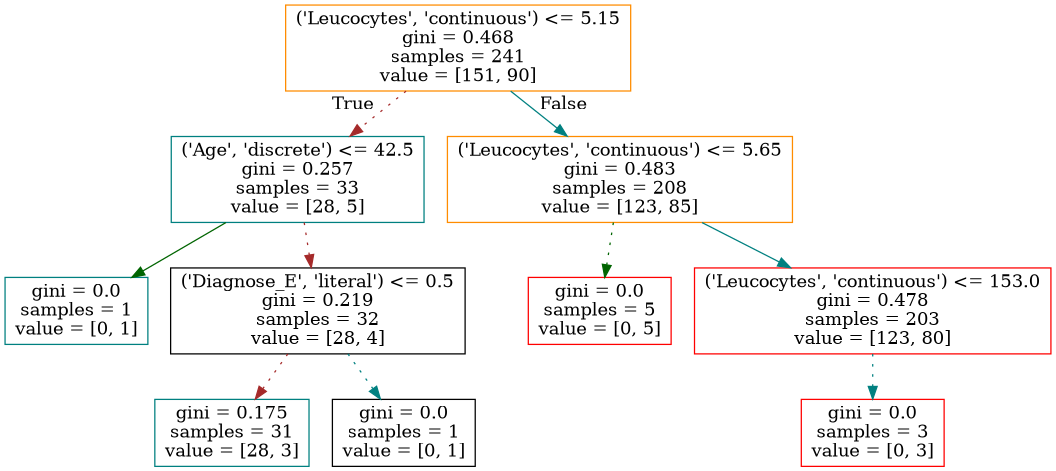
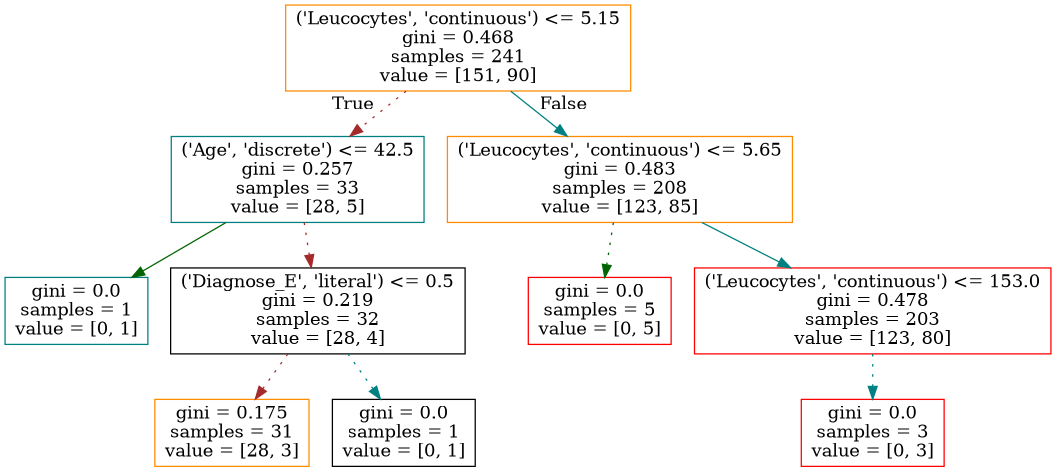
(232, 433) -> (232, 433)
